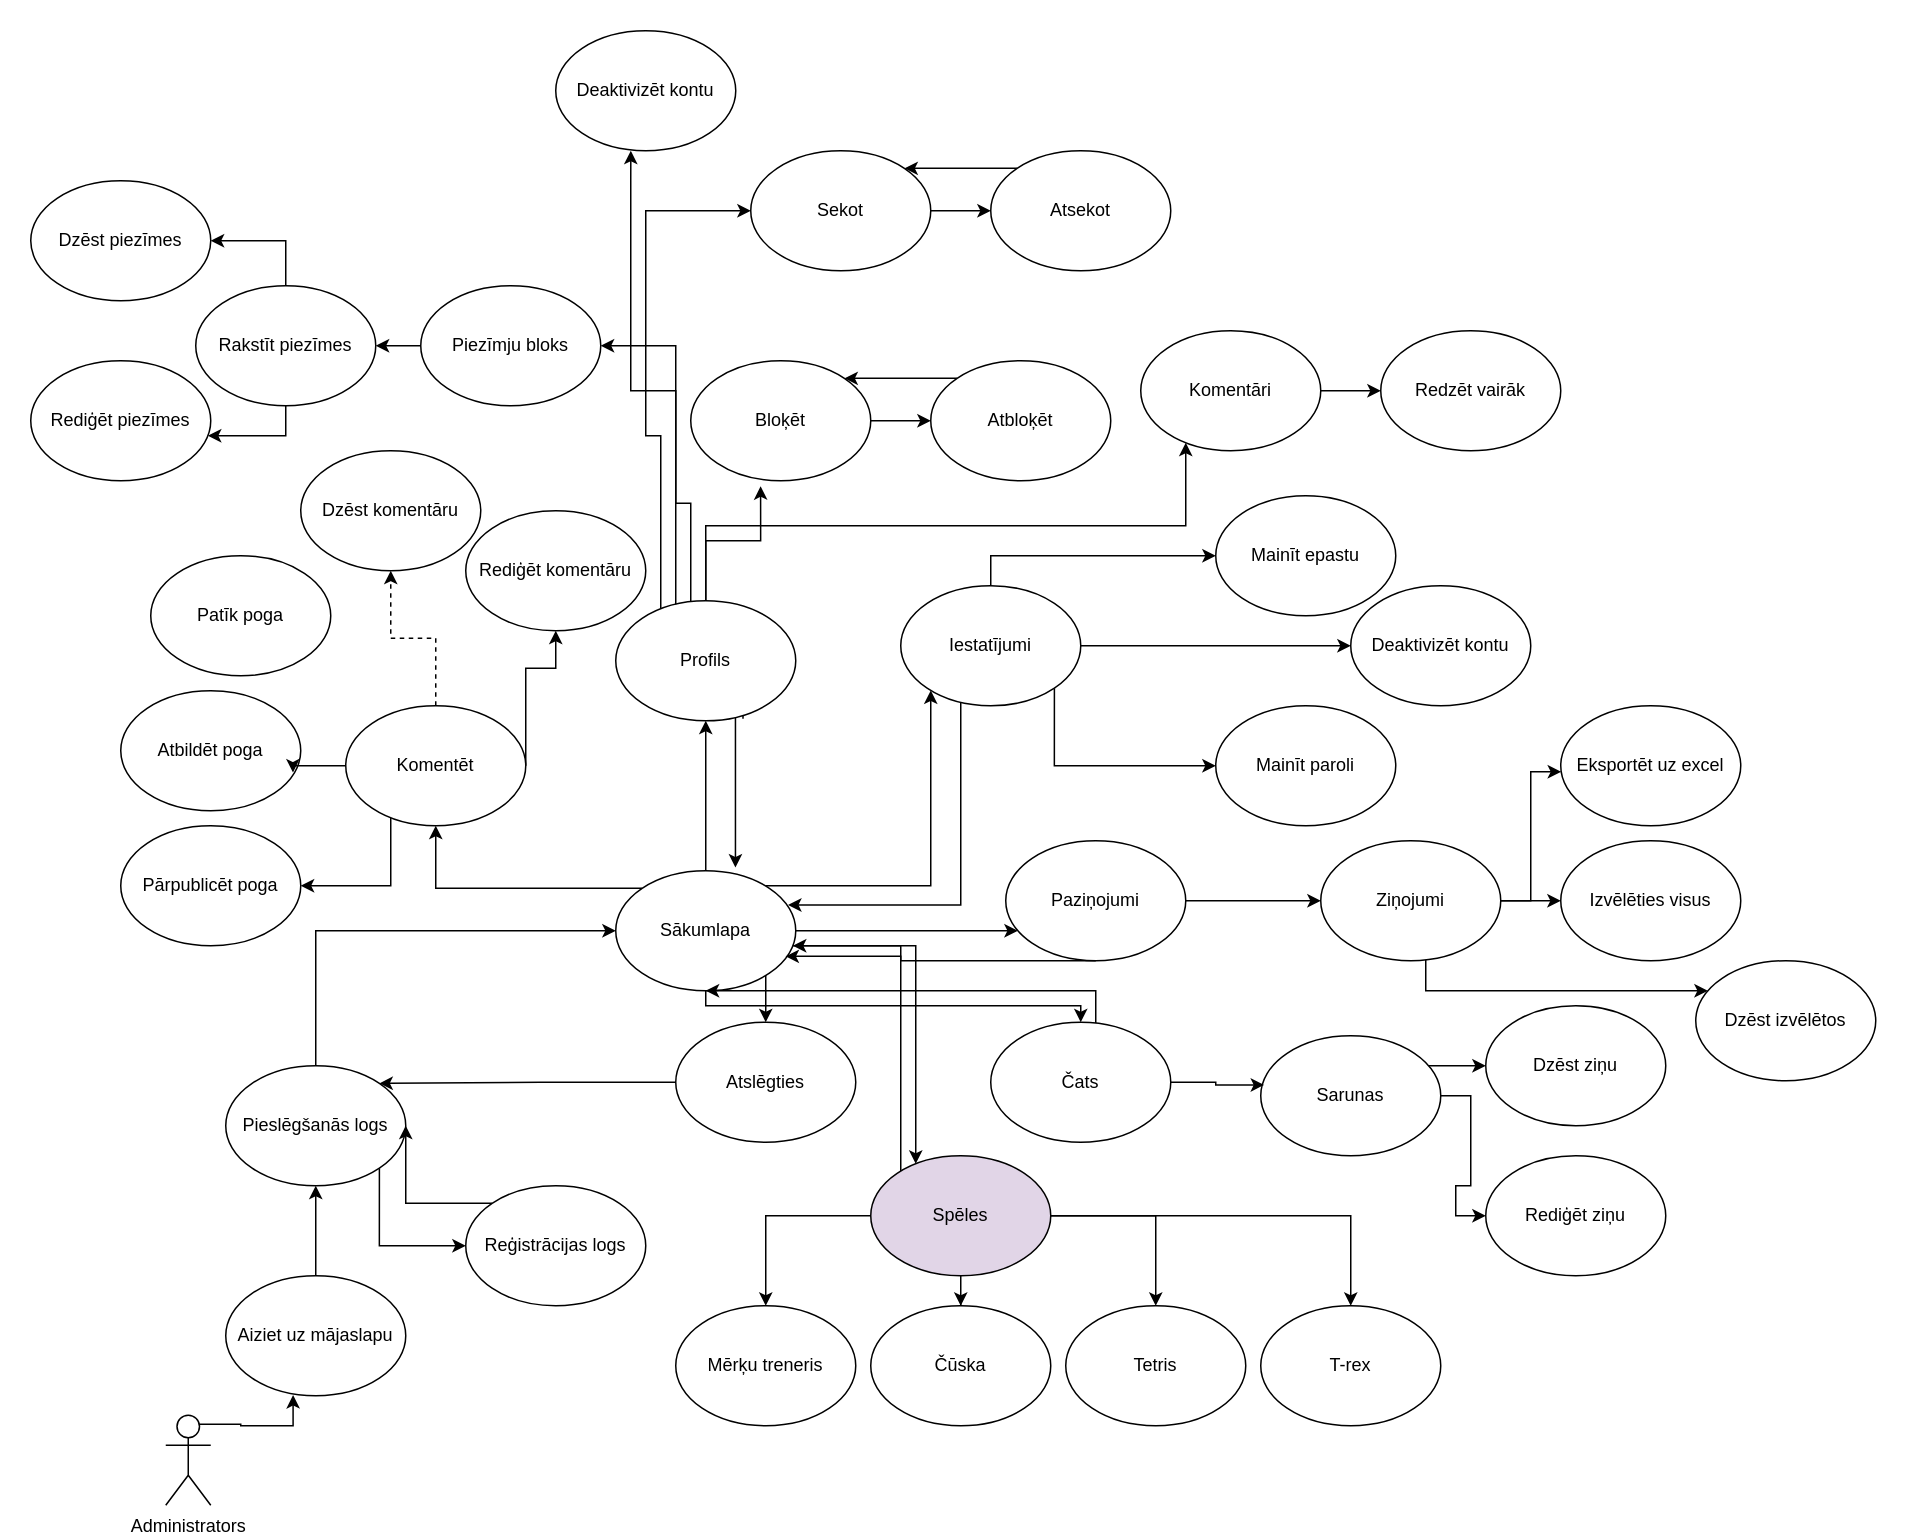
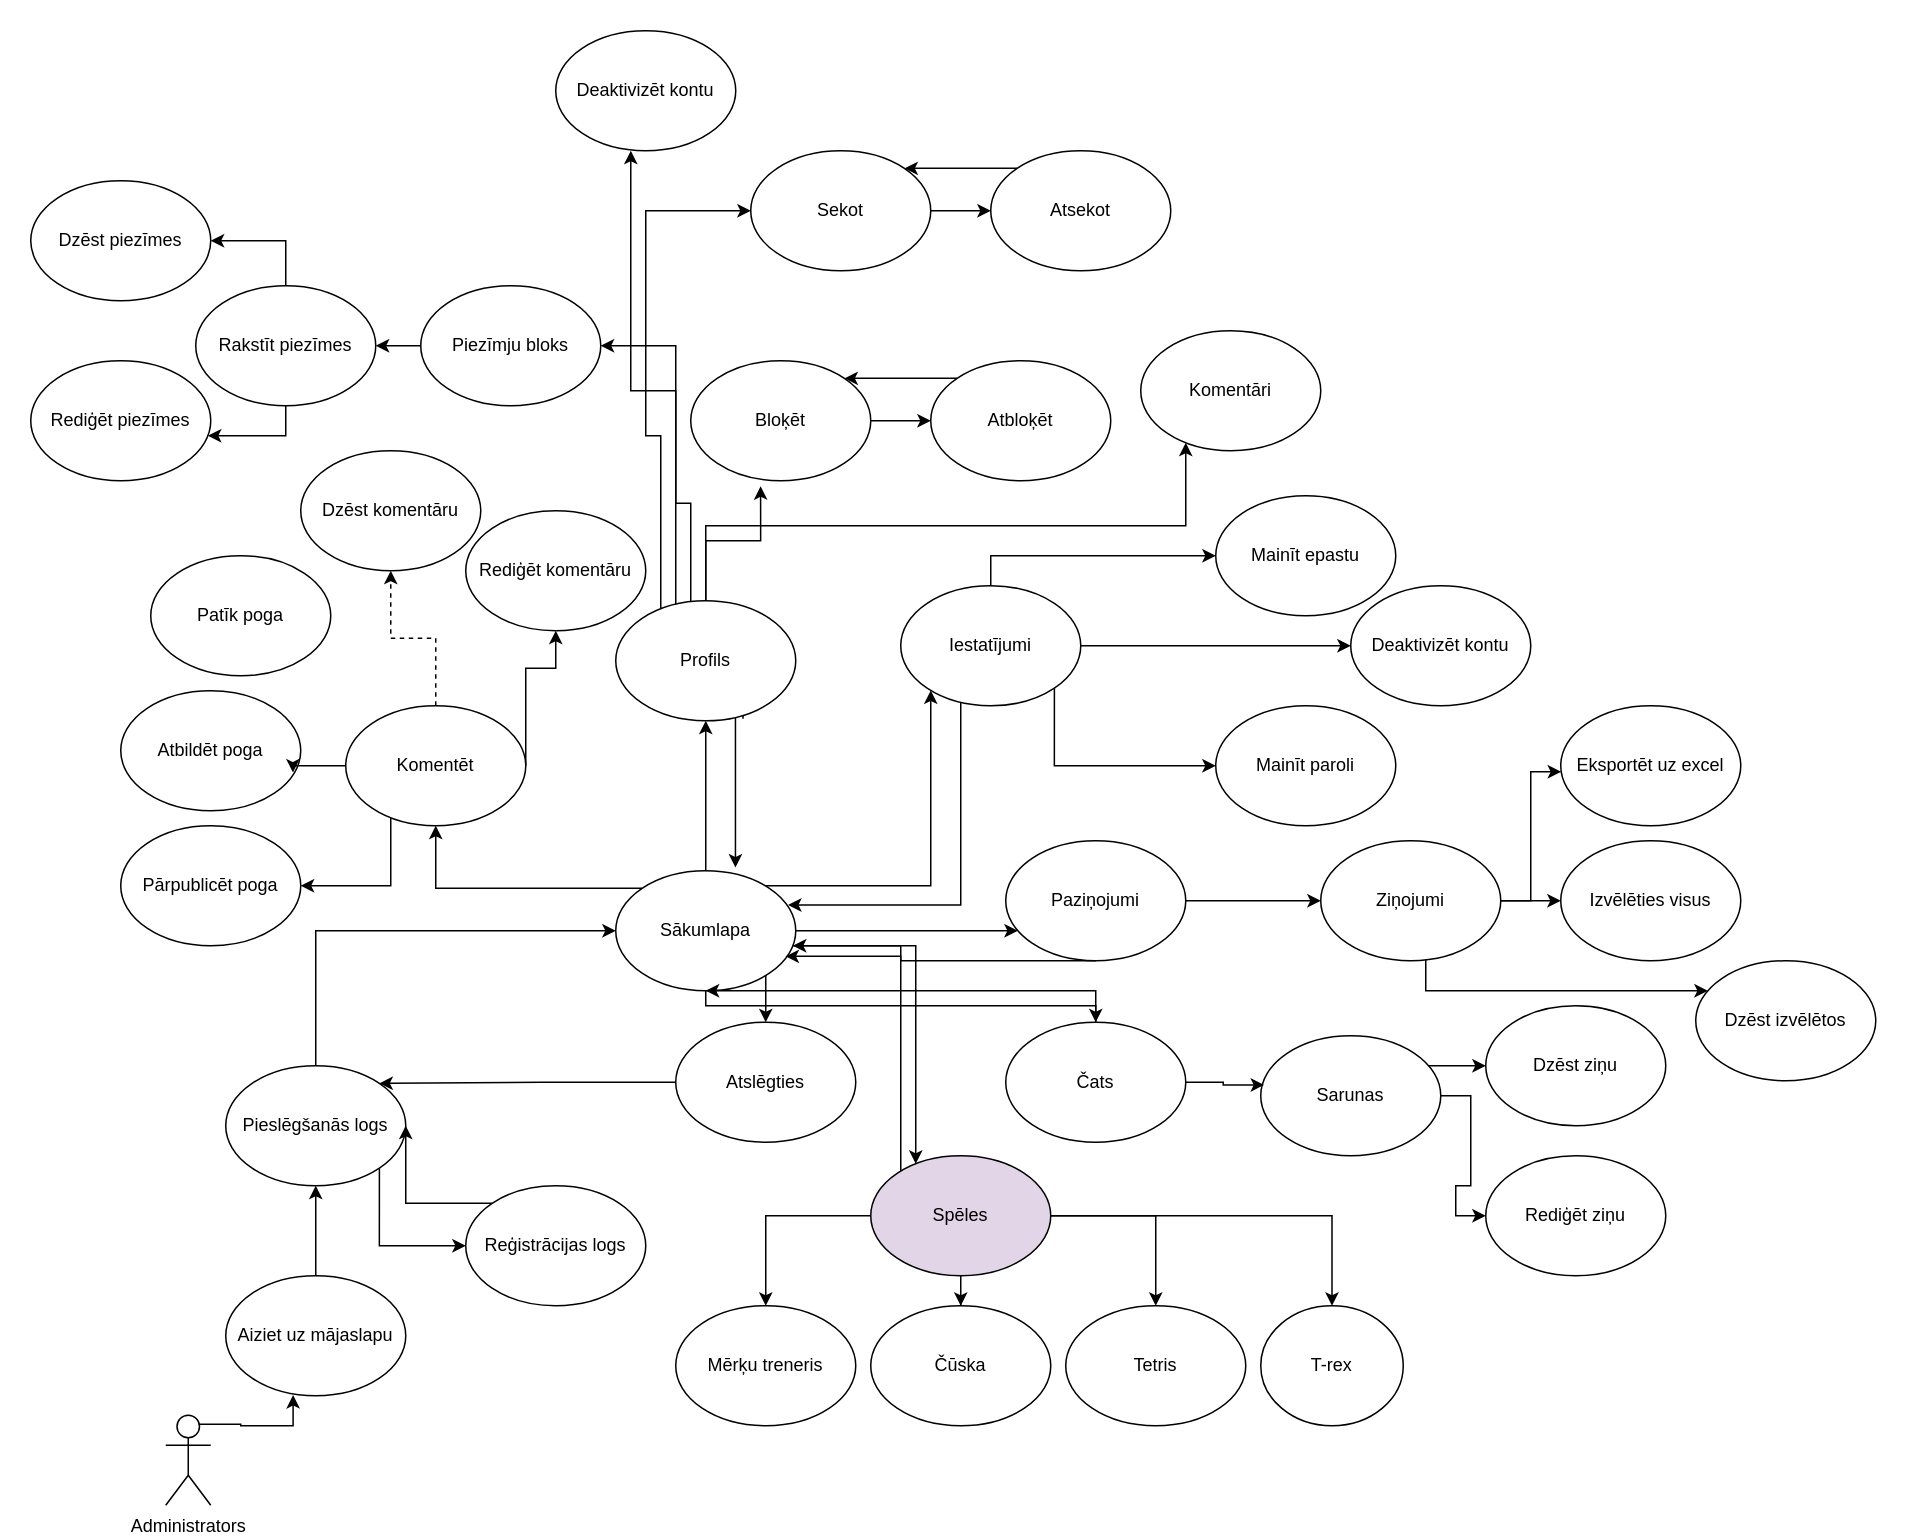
(1346, 391) -> none
(1471, 391) -> none
(1081, 1082) -> (1096, 1082)
(1351, 1366) -> (1332, 1366)
